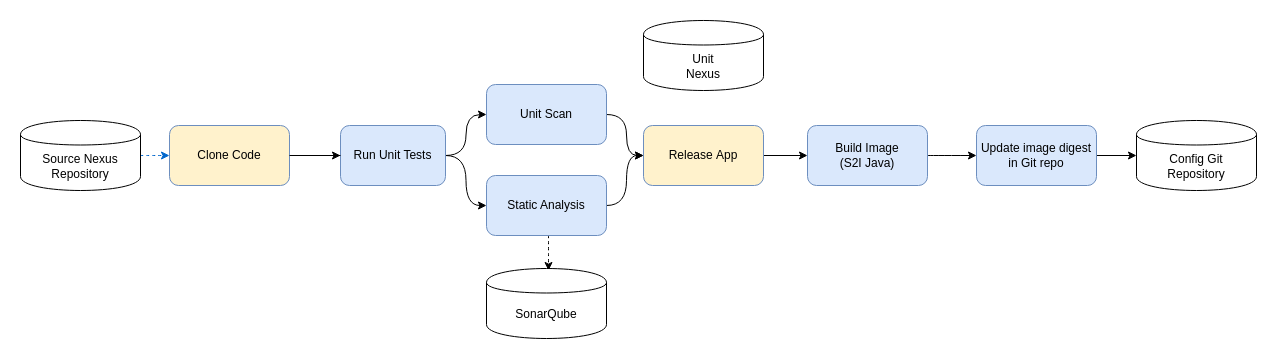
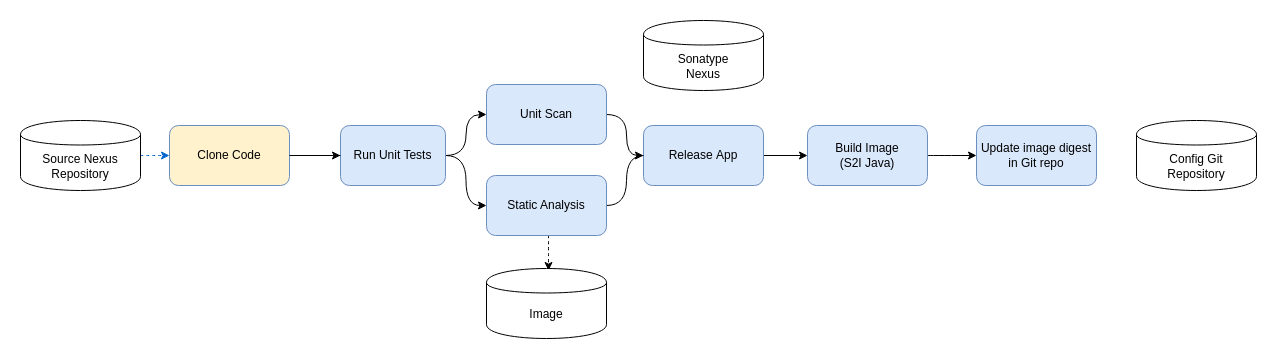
(704, 67) -> (704, 67)
(704, 156) -> (704, 156)
(1113, 156) -> none
(629, 162) -> (630, 163)
(547, 315) -> (547, 315)
